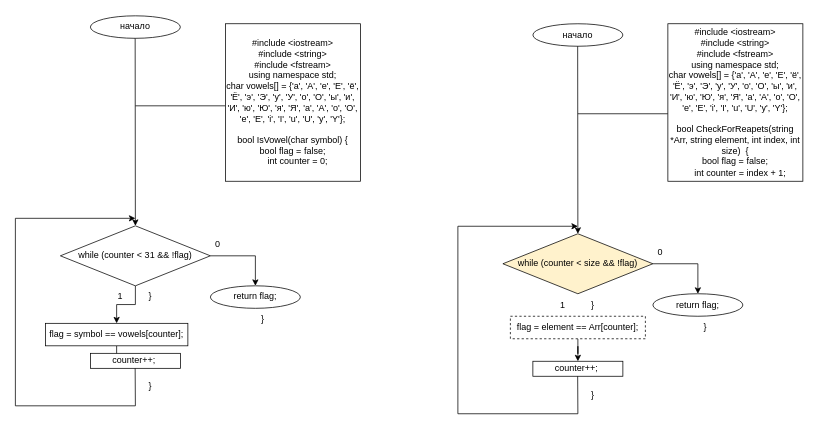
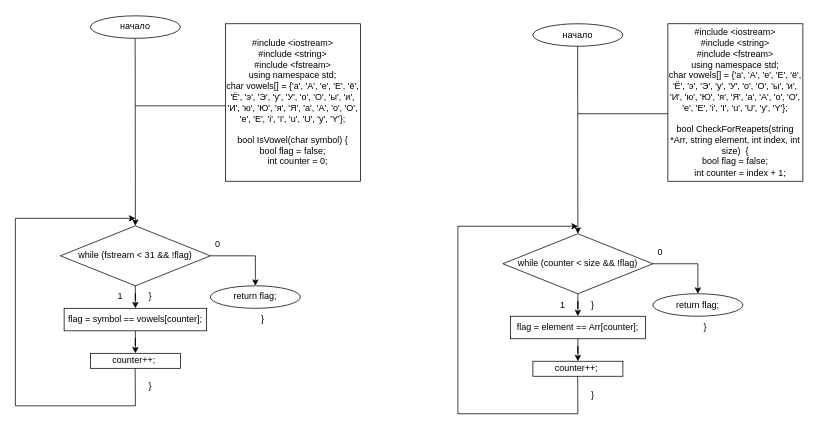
(135, 255) -> (135, 255)
(578, 264) -> (578, 264)
none -> (578, 305)
(578, 327) -> (578, 327)
(117, 334) -> (135, 319)
